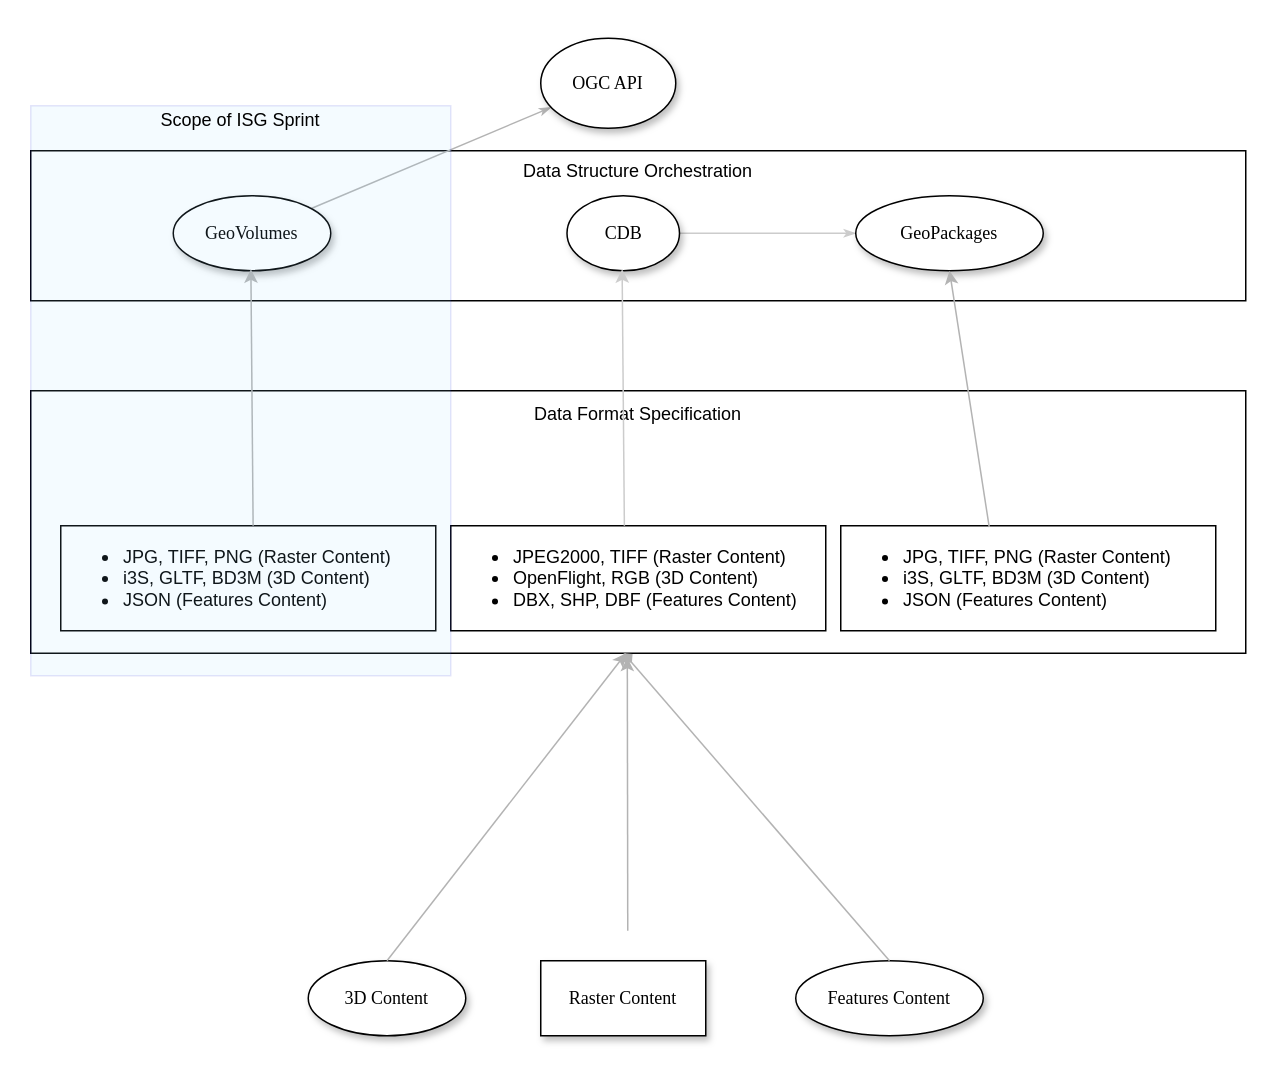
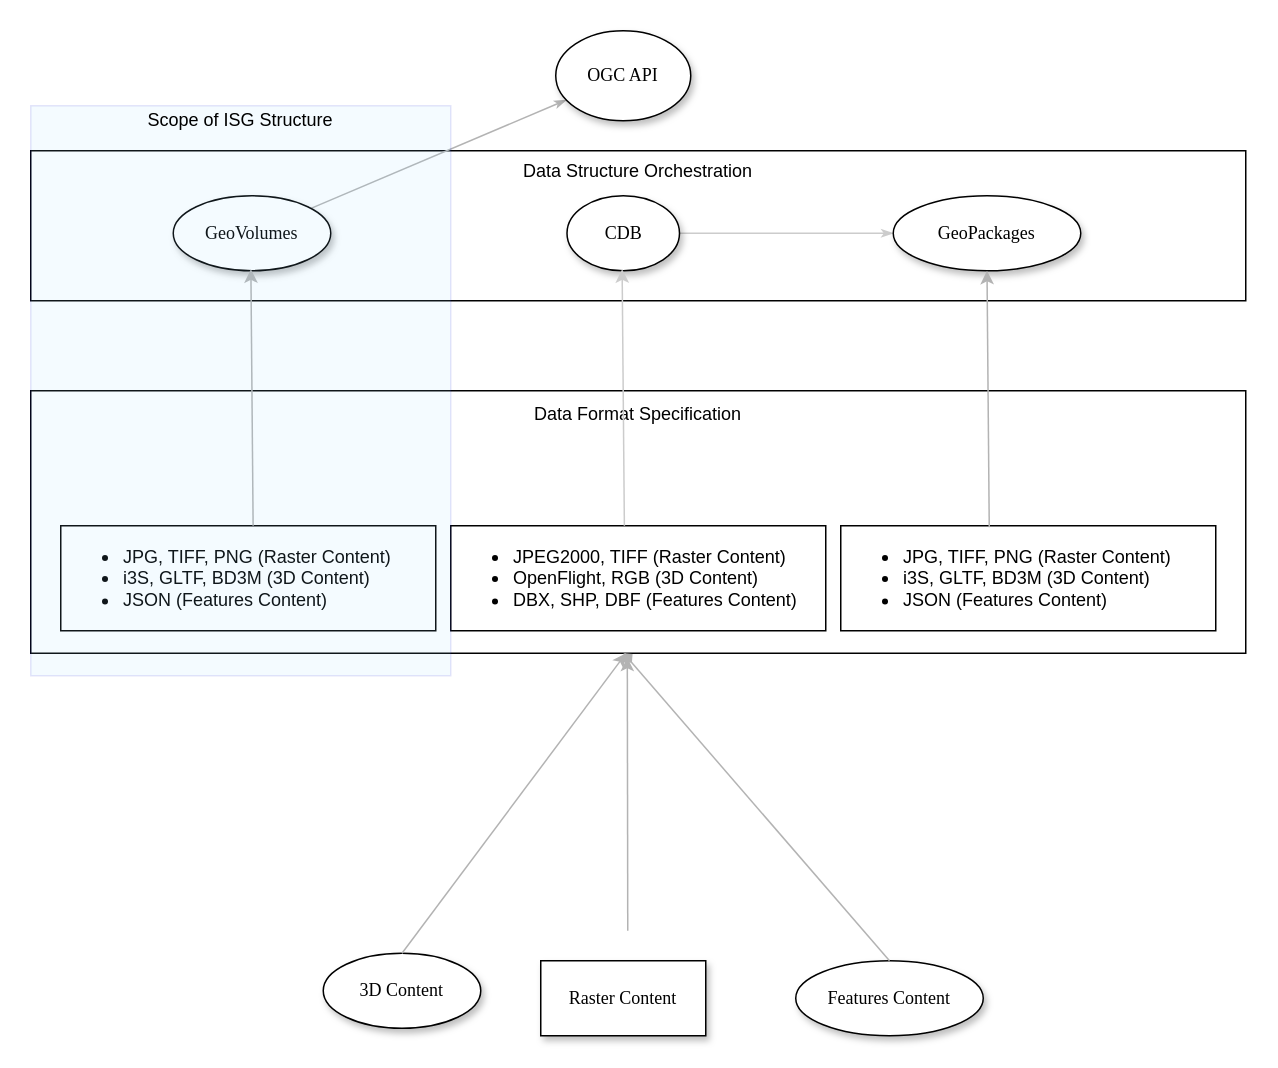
(608, 83) -> (623, 76)
(950, 233) -> (987, 233)
(241, 391) -> (241, 391)
(387, 998) -> (402, 991)
